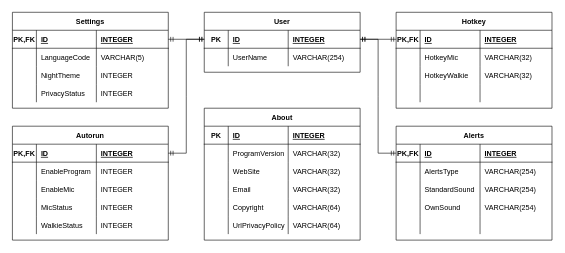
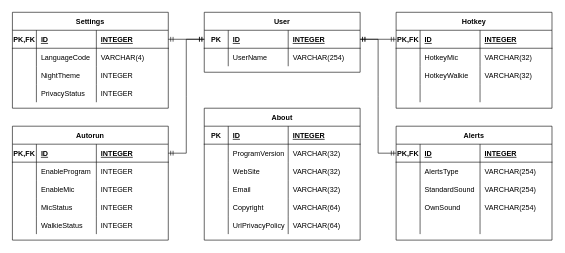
(121, 58) -> (121, 58)
